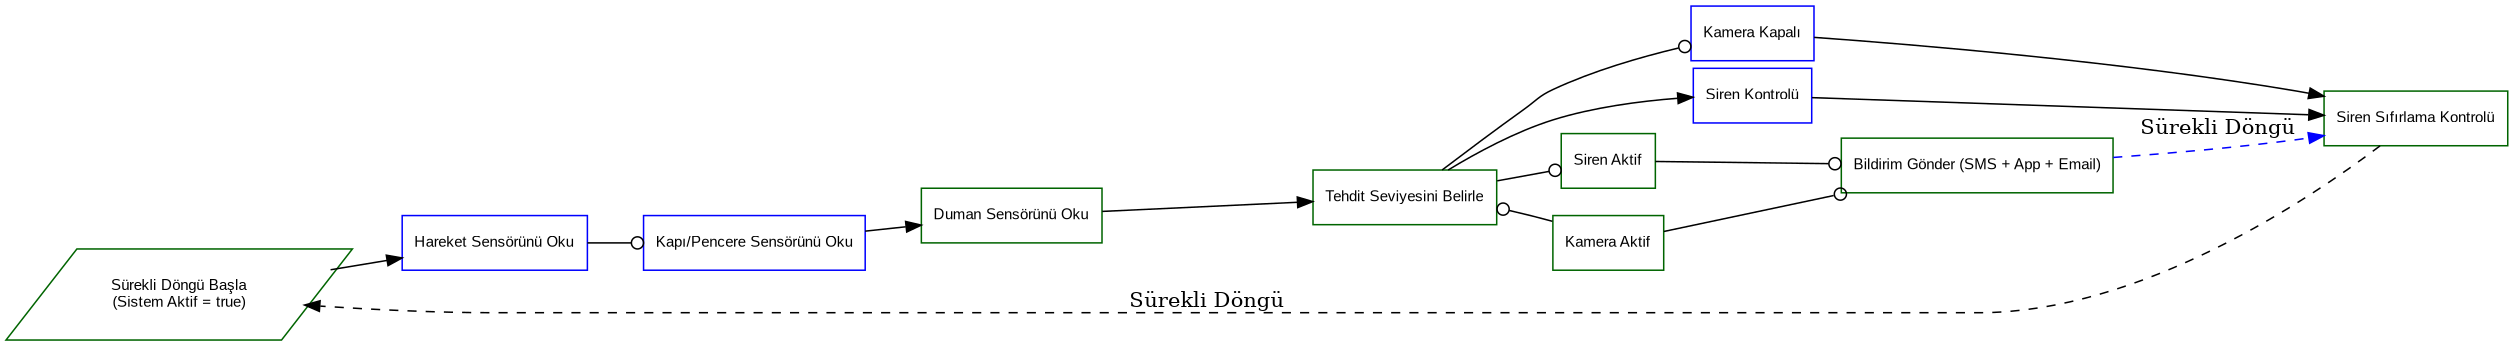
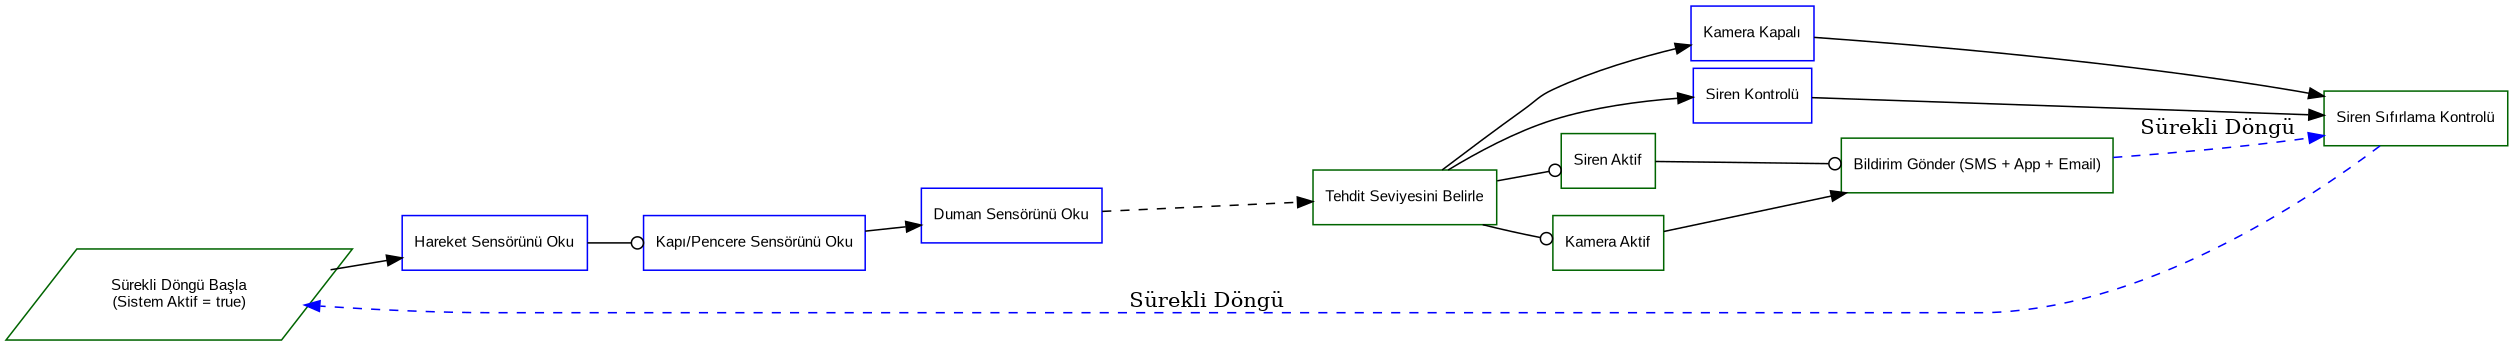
(1551, 91) -> (1551, 91)
(1200, 207) -> (1200, 207)
(1749, 213) -> (1749, 213)
(1012, 216) -> (1012, 216)
(1531, 216) -> (1511, 231)
(1370, 313) -> (1370, 313)
